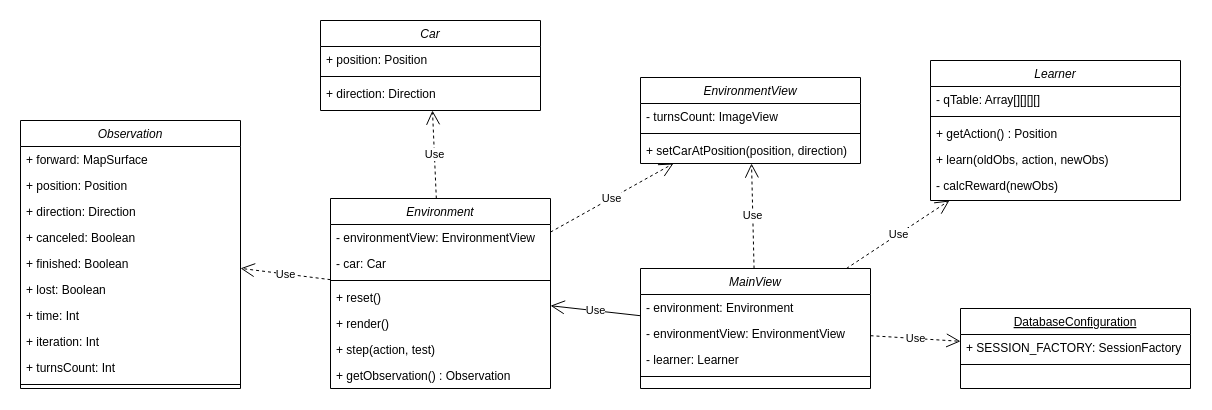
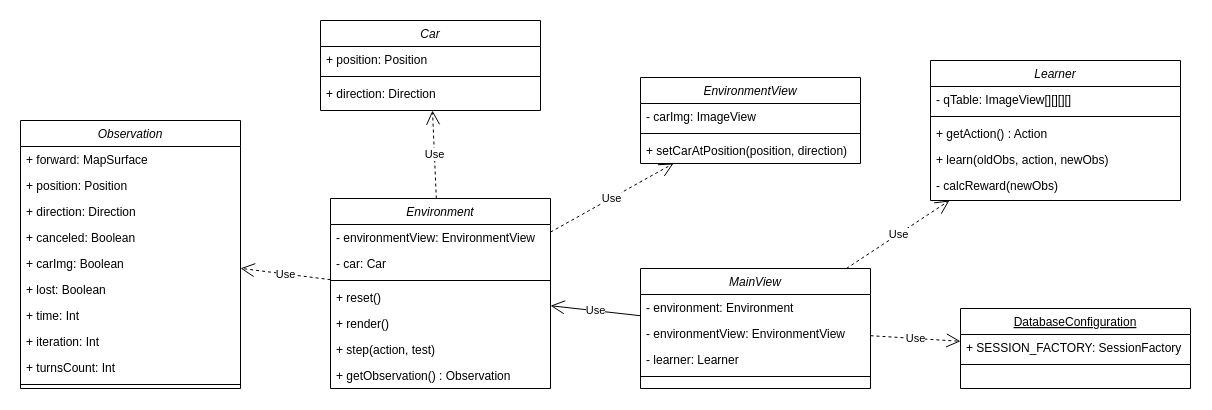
(1007, 100) -> (1019, 100)
(720, 117) -> (707, 117)
(1006, 134) -> (1001, 134)
(753, 217) -> none
(84, 264) -> (80, 264)
